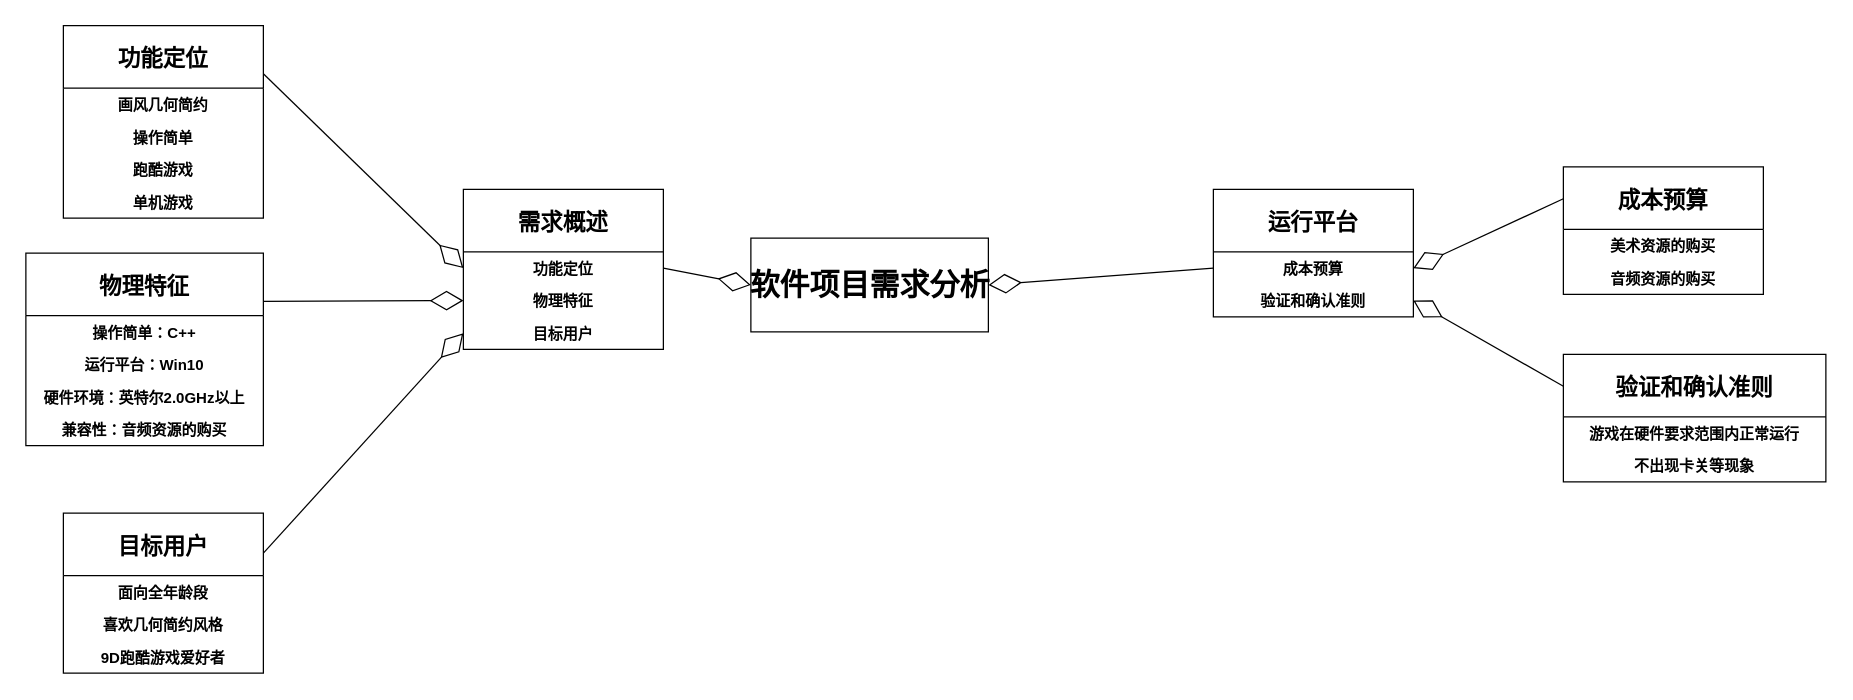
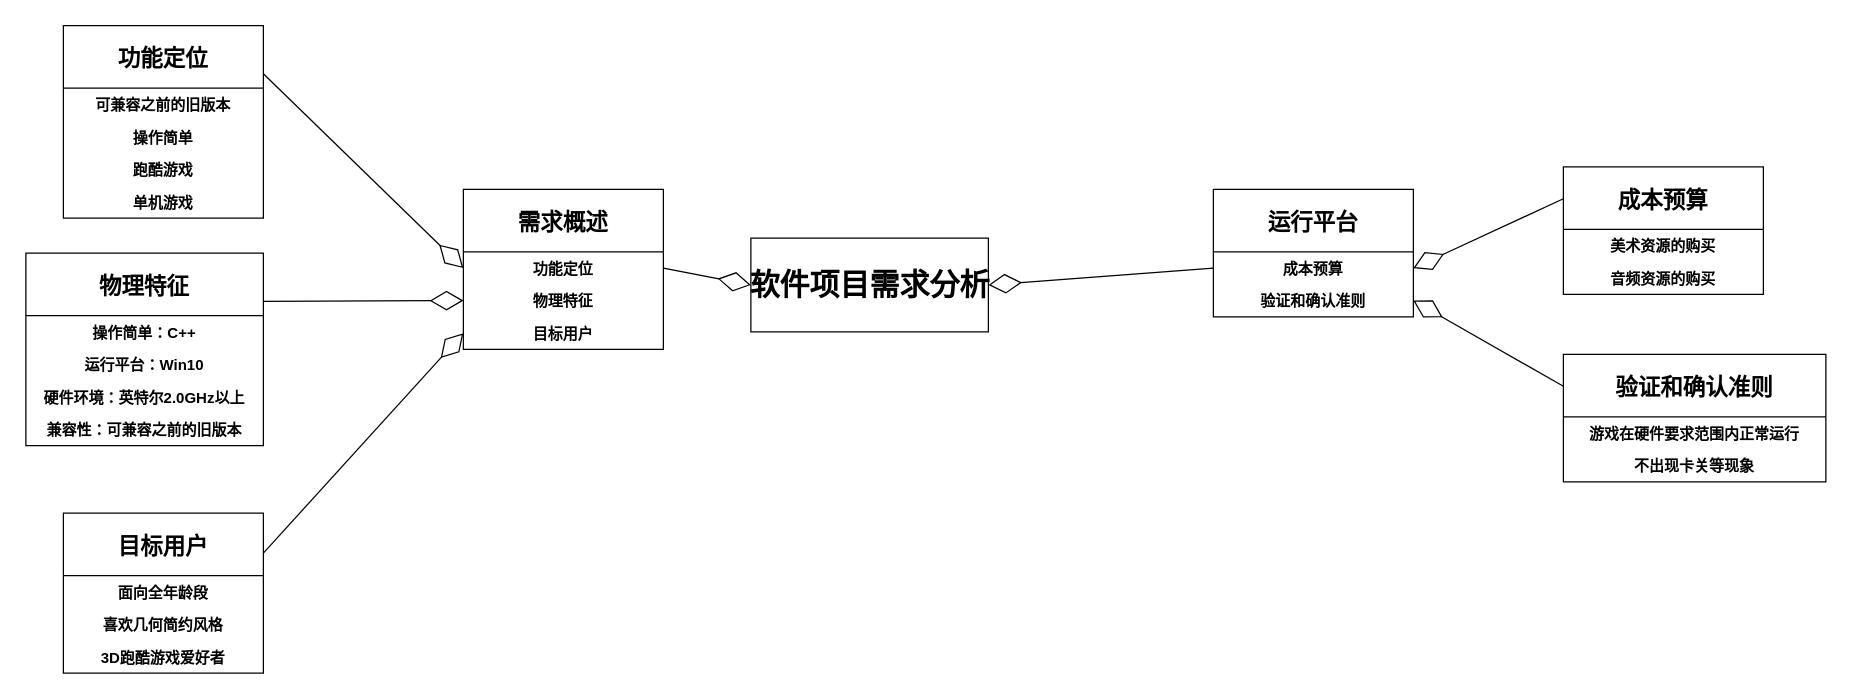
(163, 105) -> (163, 105)
(144, 430) -> (144, 430)
(163, 658) -> (163, 658)
